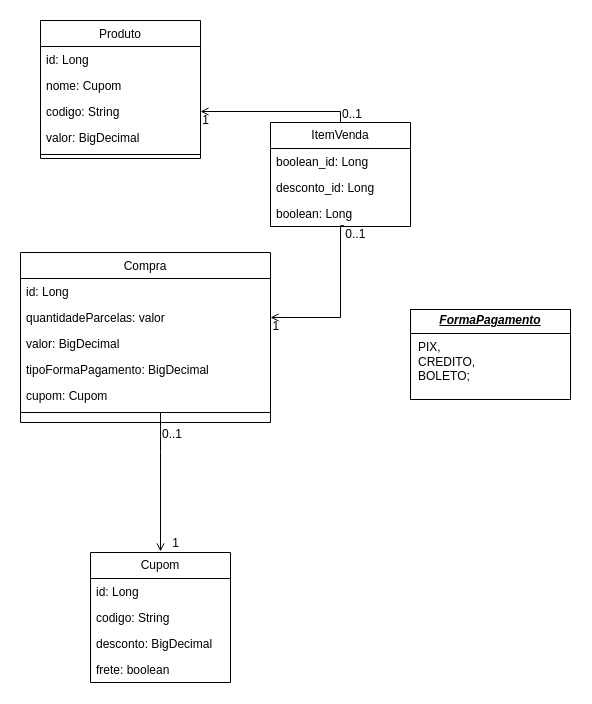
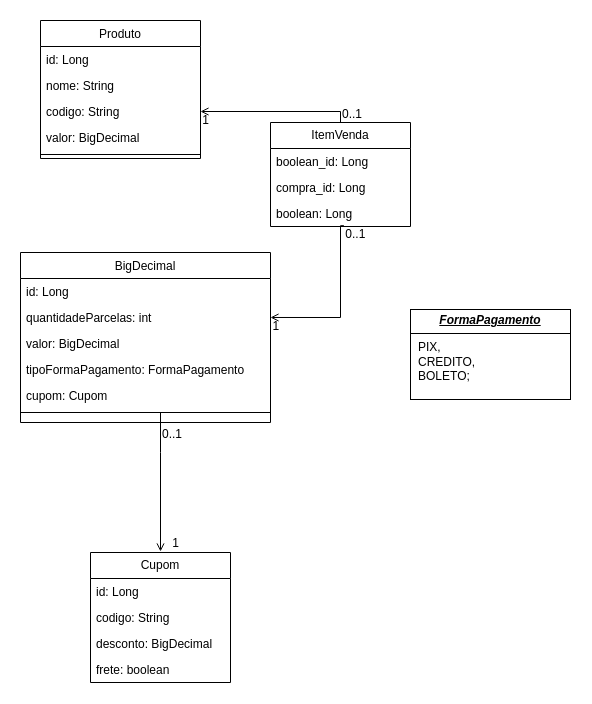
(80, 86) -> (82, 86)
(329, 189) -> (322, 189)
(145, 266) -> (145, 266)
(102, 318) -> (95, 318)
(117, 370) -> (136, 370)
